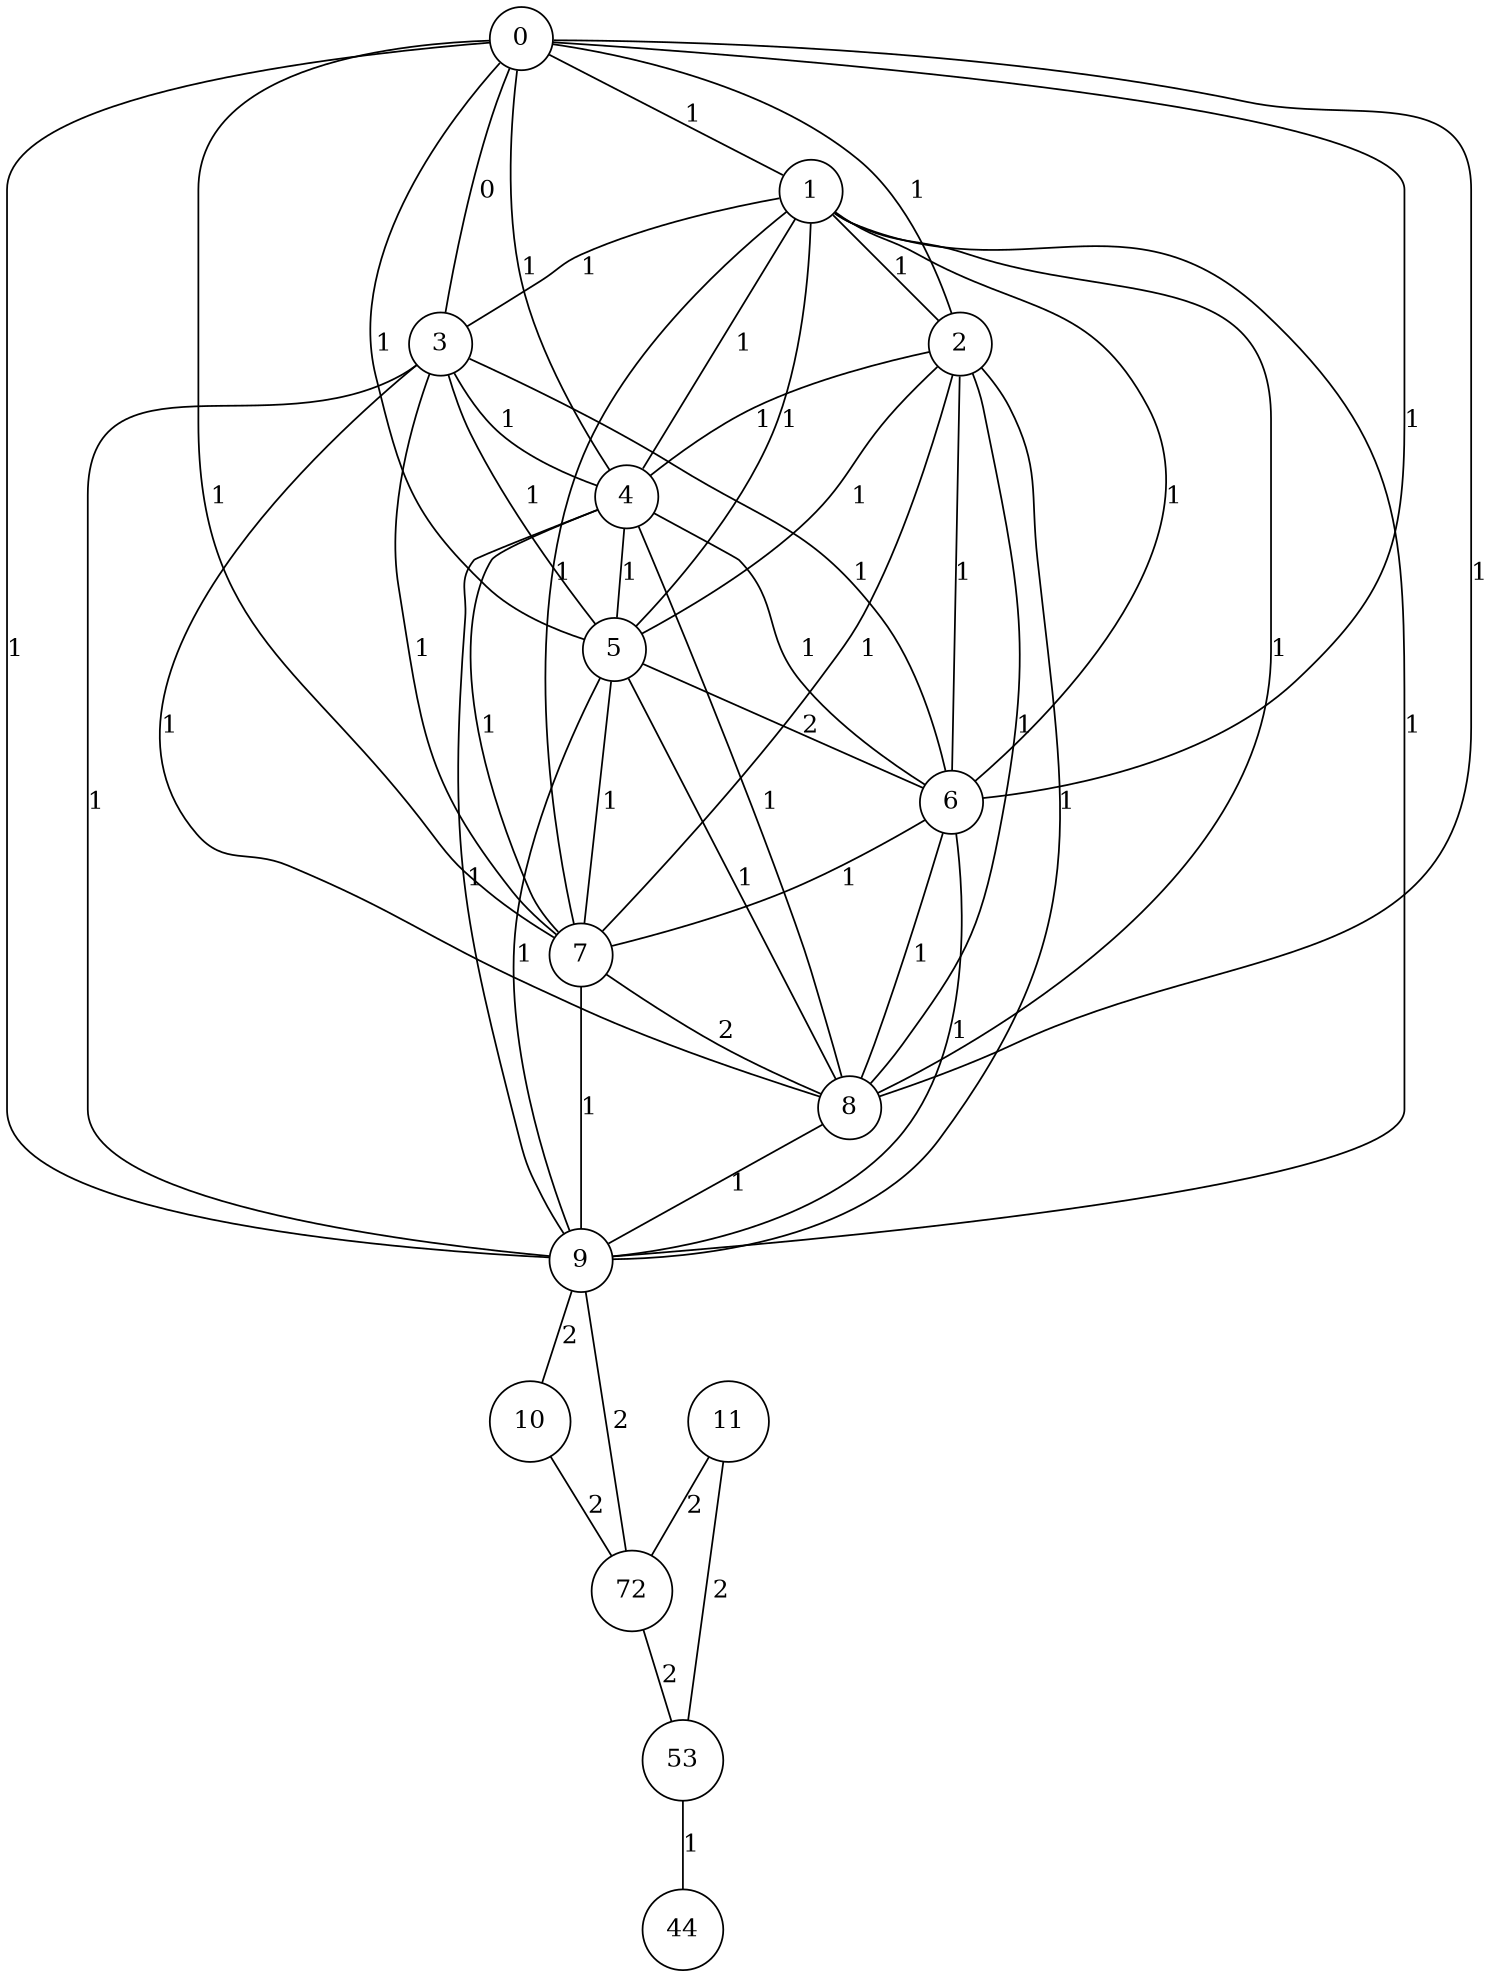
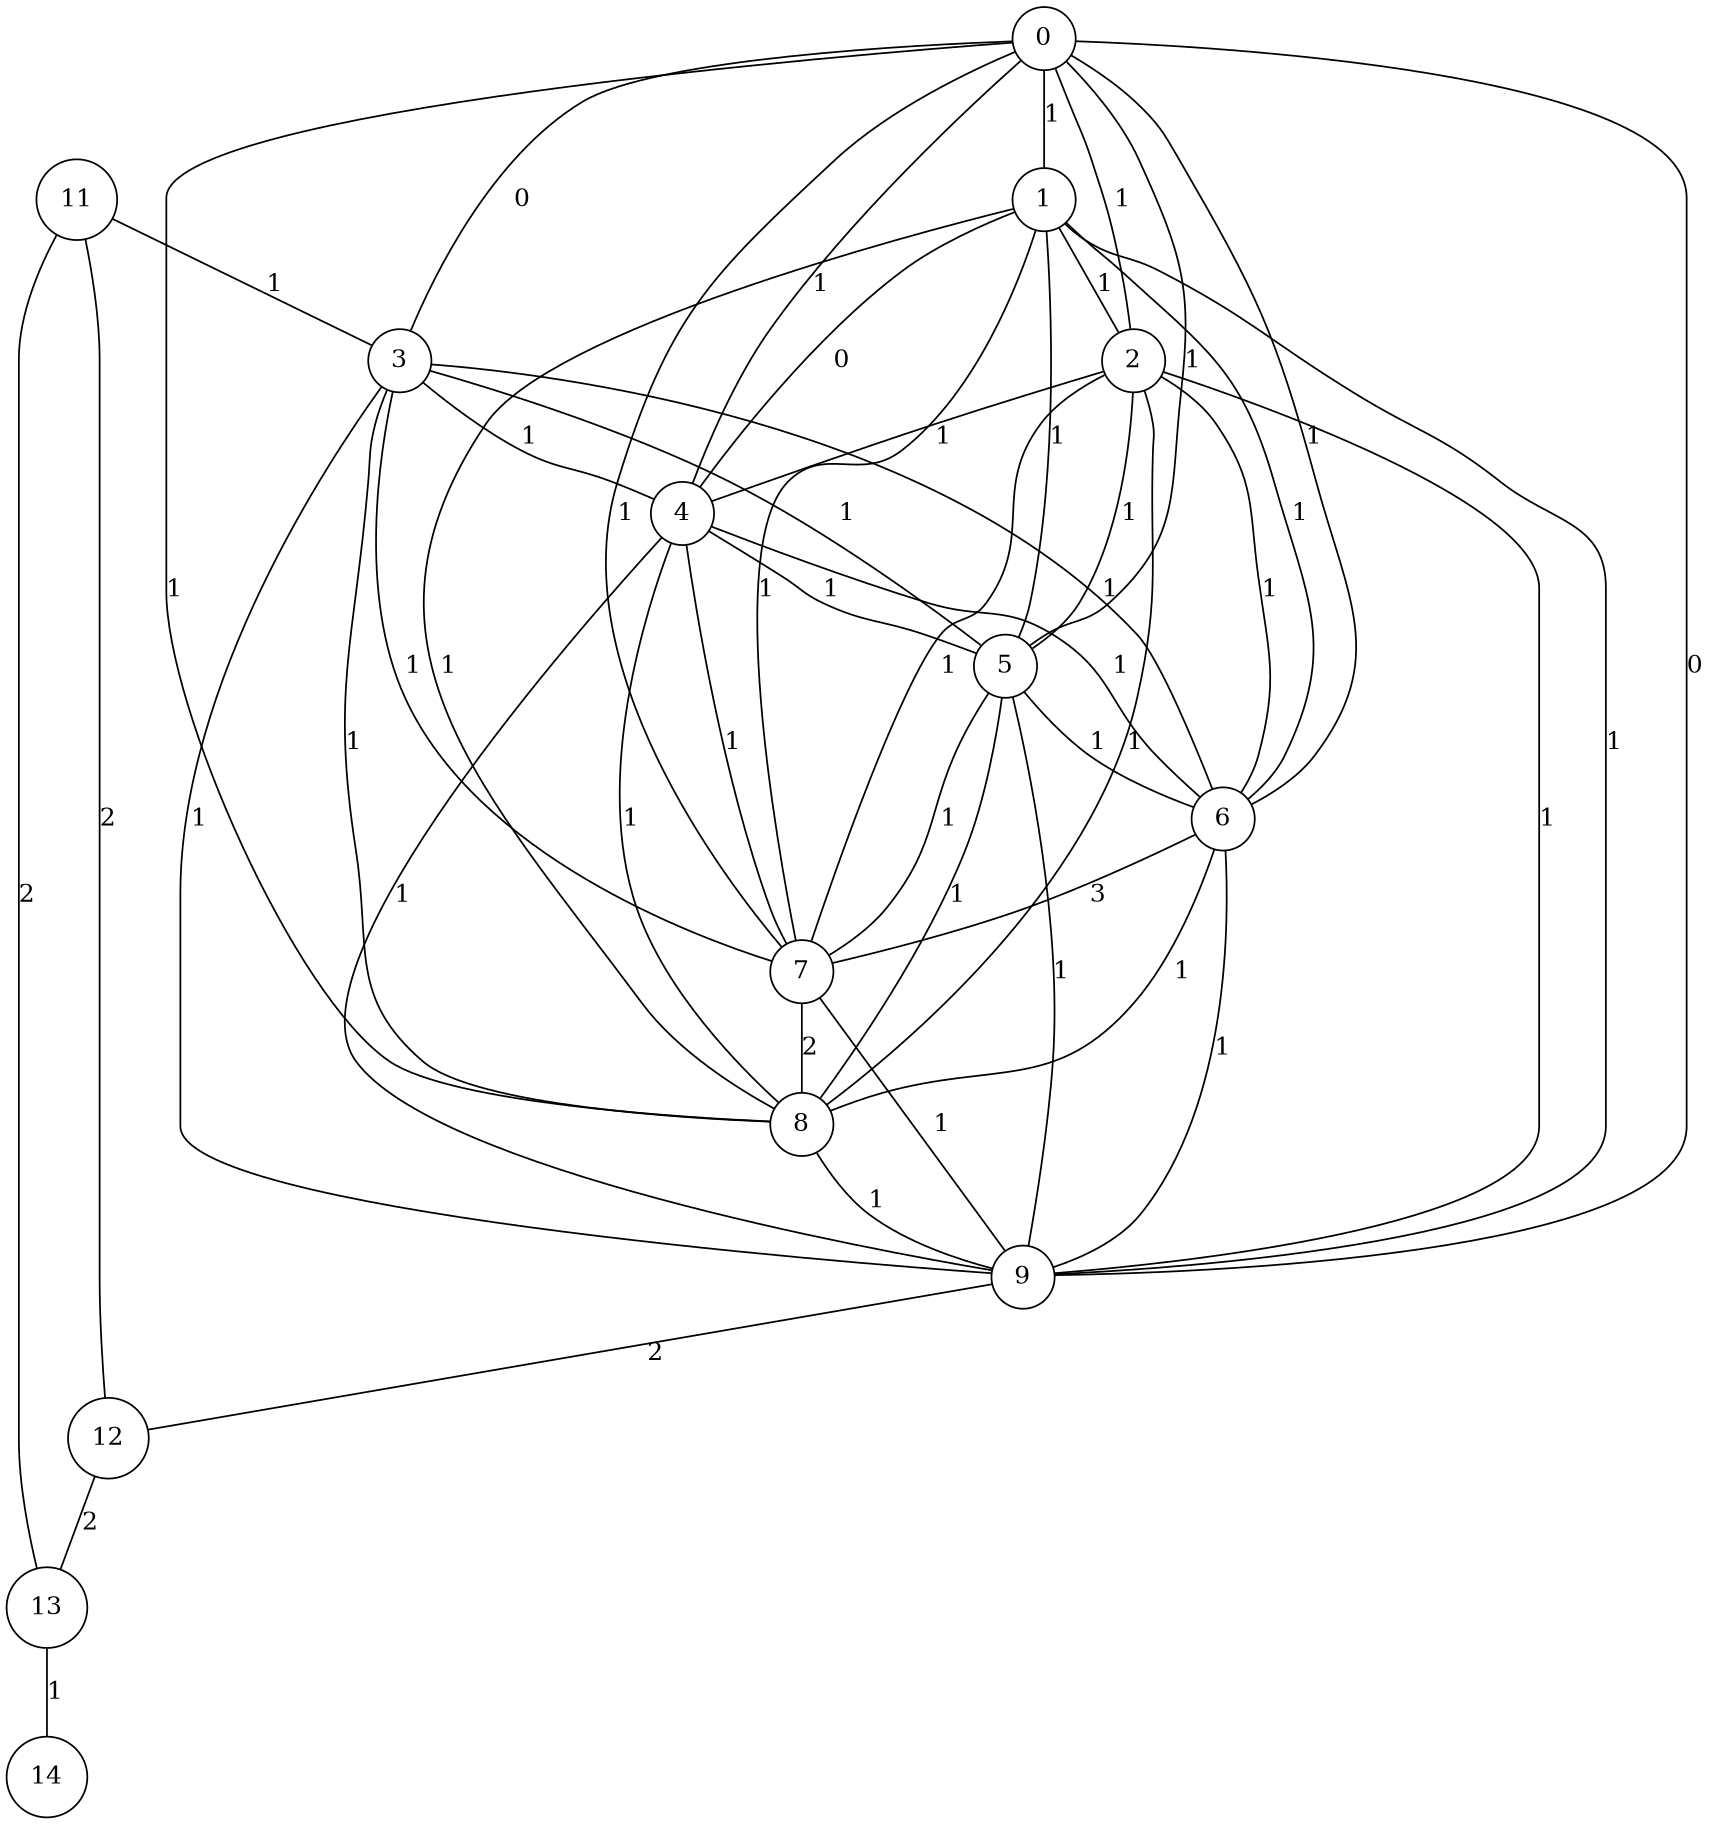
(614, 241) -> (242, 282)
(744, 344) -> (842, 361)
(16, 650) -> (1695, 666)
(811, 726) -> (1099, 743)
(850, 879) -> (1099, 895)
(530, 1422) -> none
(632, 1591) -> (108, 1438)
(683, 1760) -> (47, 1608)
(683, 1930) -> (47, 1777)
